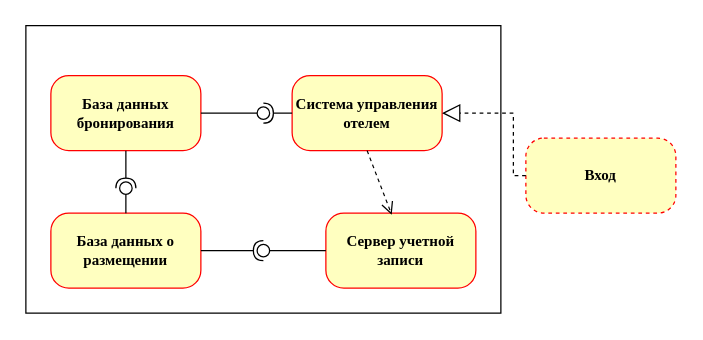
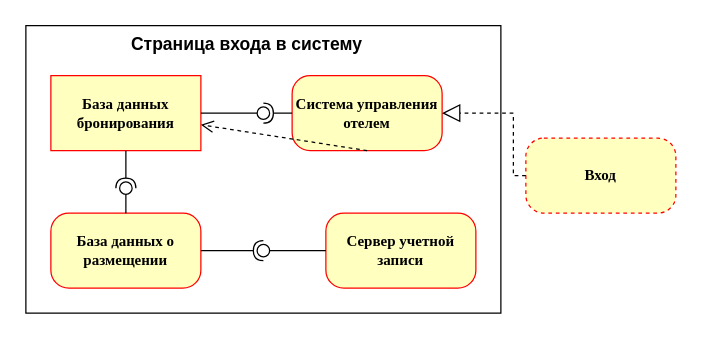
none -> (247, 44)
(126, 113) -> (126, 113)
(378, 181) -> (286, 138)
